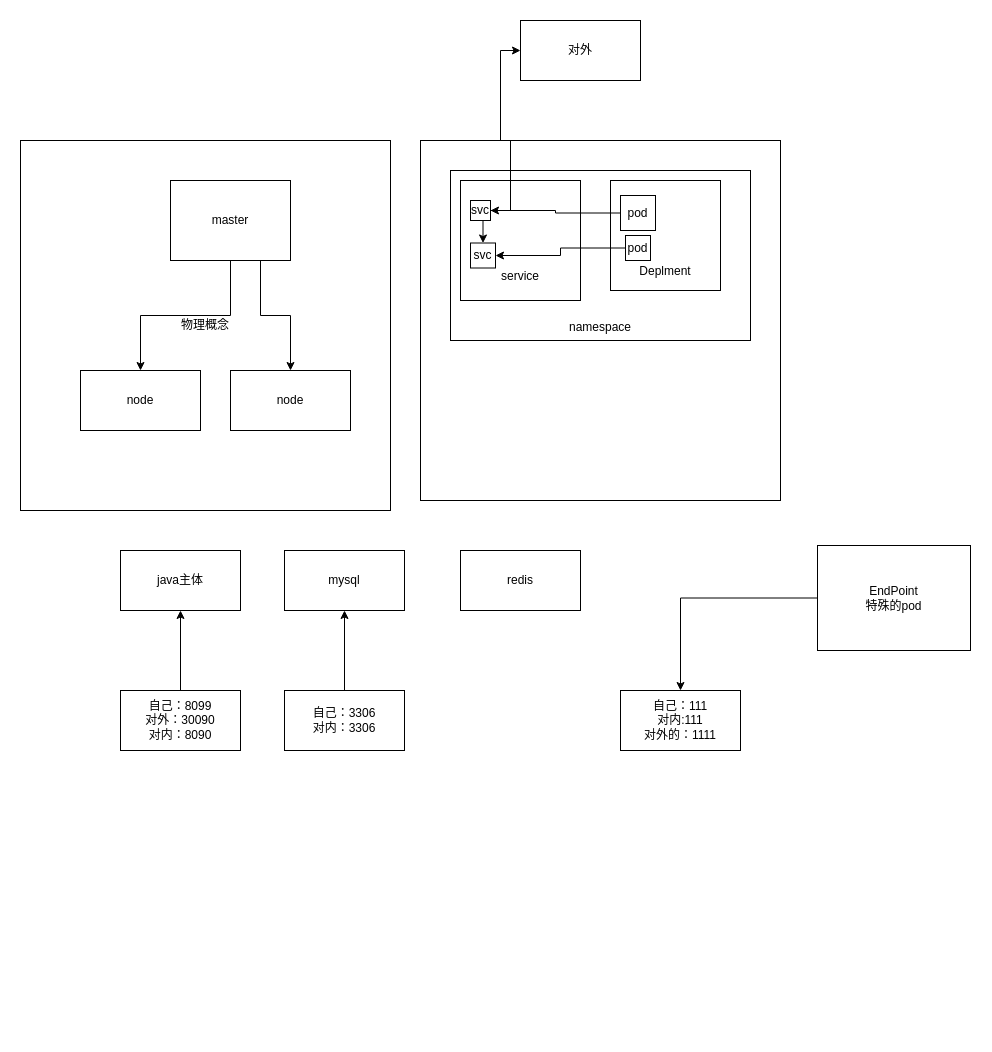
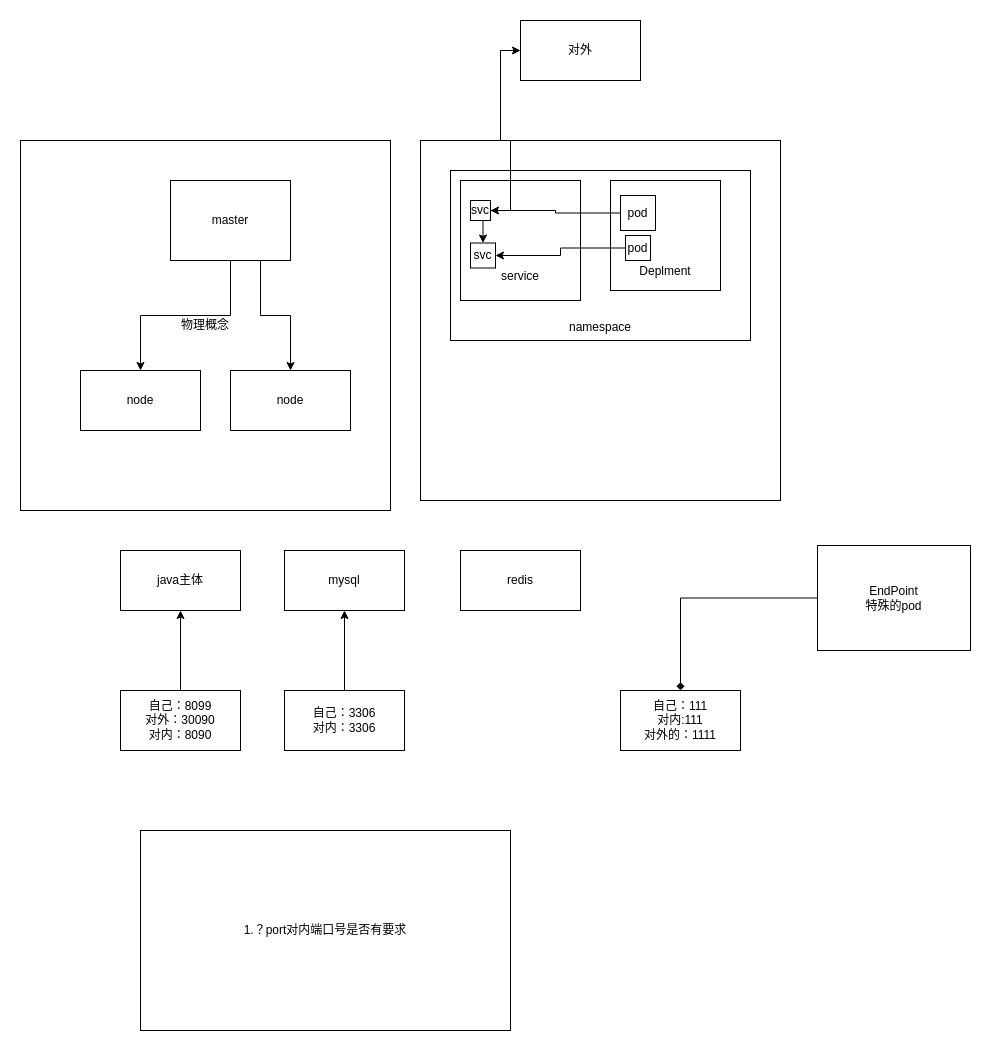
(681, 682) -> (681, 682)
none -> (326, 931)
